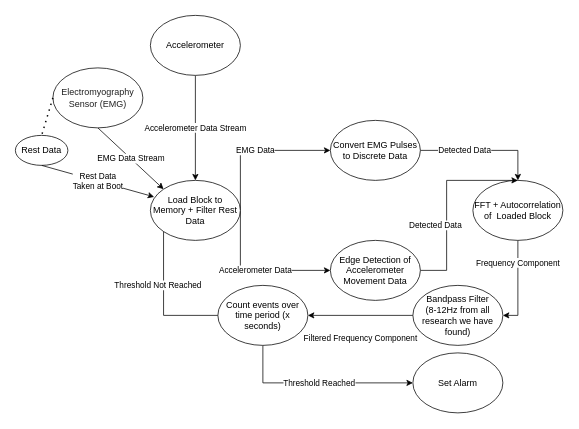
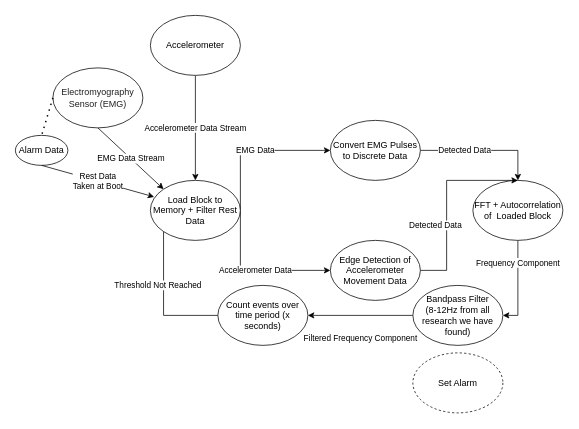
(42, 150) -> (42, 150)
(319, 383) -> none
(458, 383) -> (458, 383)
